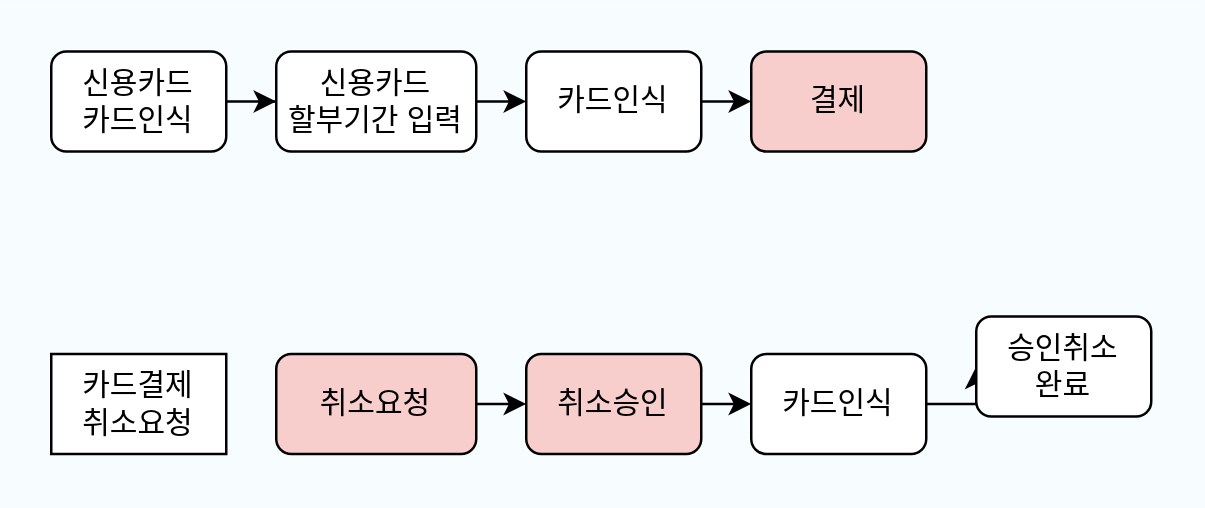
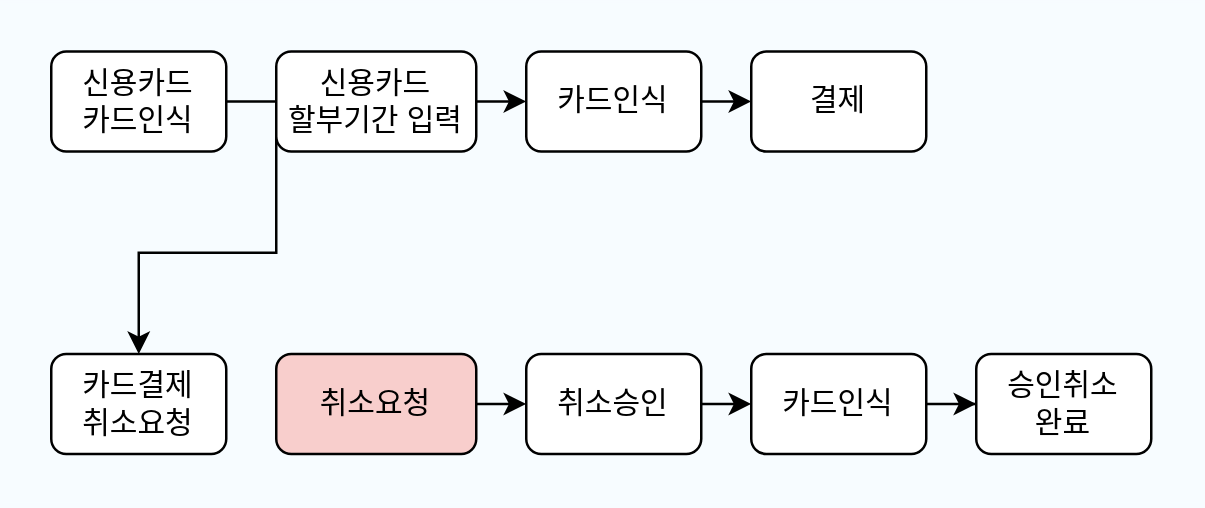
(273, 101) -> (222, 253)
(839, 101) -> (839, 101)
(1064, 366) -> (1064, 404)
(139, 404) -> (139, 404)
(614, 404) -> (614, 404)
